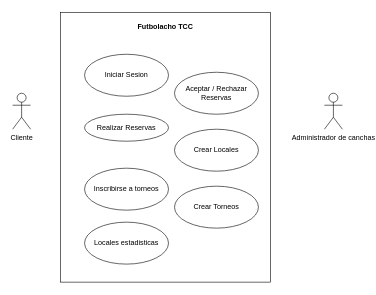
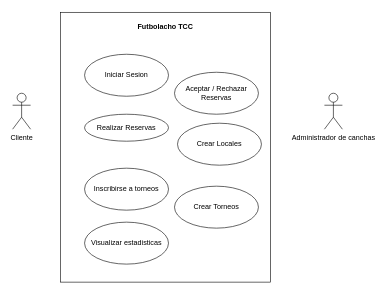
(216, 150) -> (219, 144)
(126, 243) -> (126, 243)
